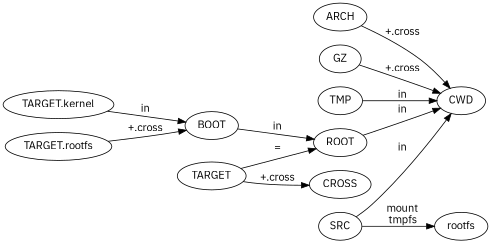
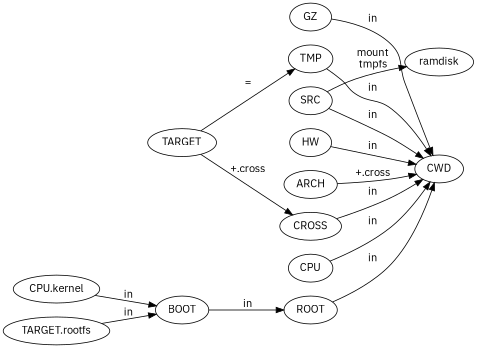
(403, 69) -> (373, 19)
(59, 105) -> (56, 289)
(146, 128) -> (129, 313)
none -> (311, 143)
(275, 160) -> (245, 102)
none -> (377, 204)
(461, 226) -> (439, 62)
none -> (311, 268)
